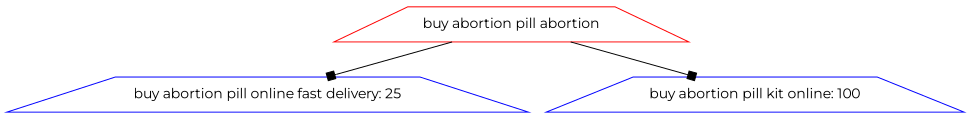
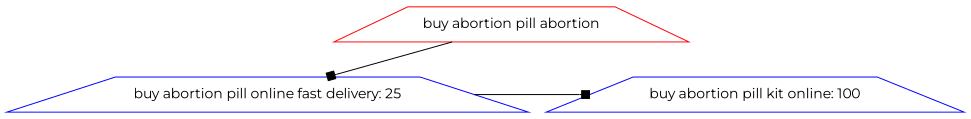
(628, 58) -> (527, 95)
